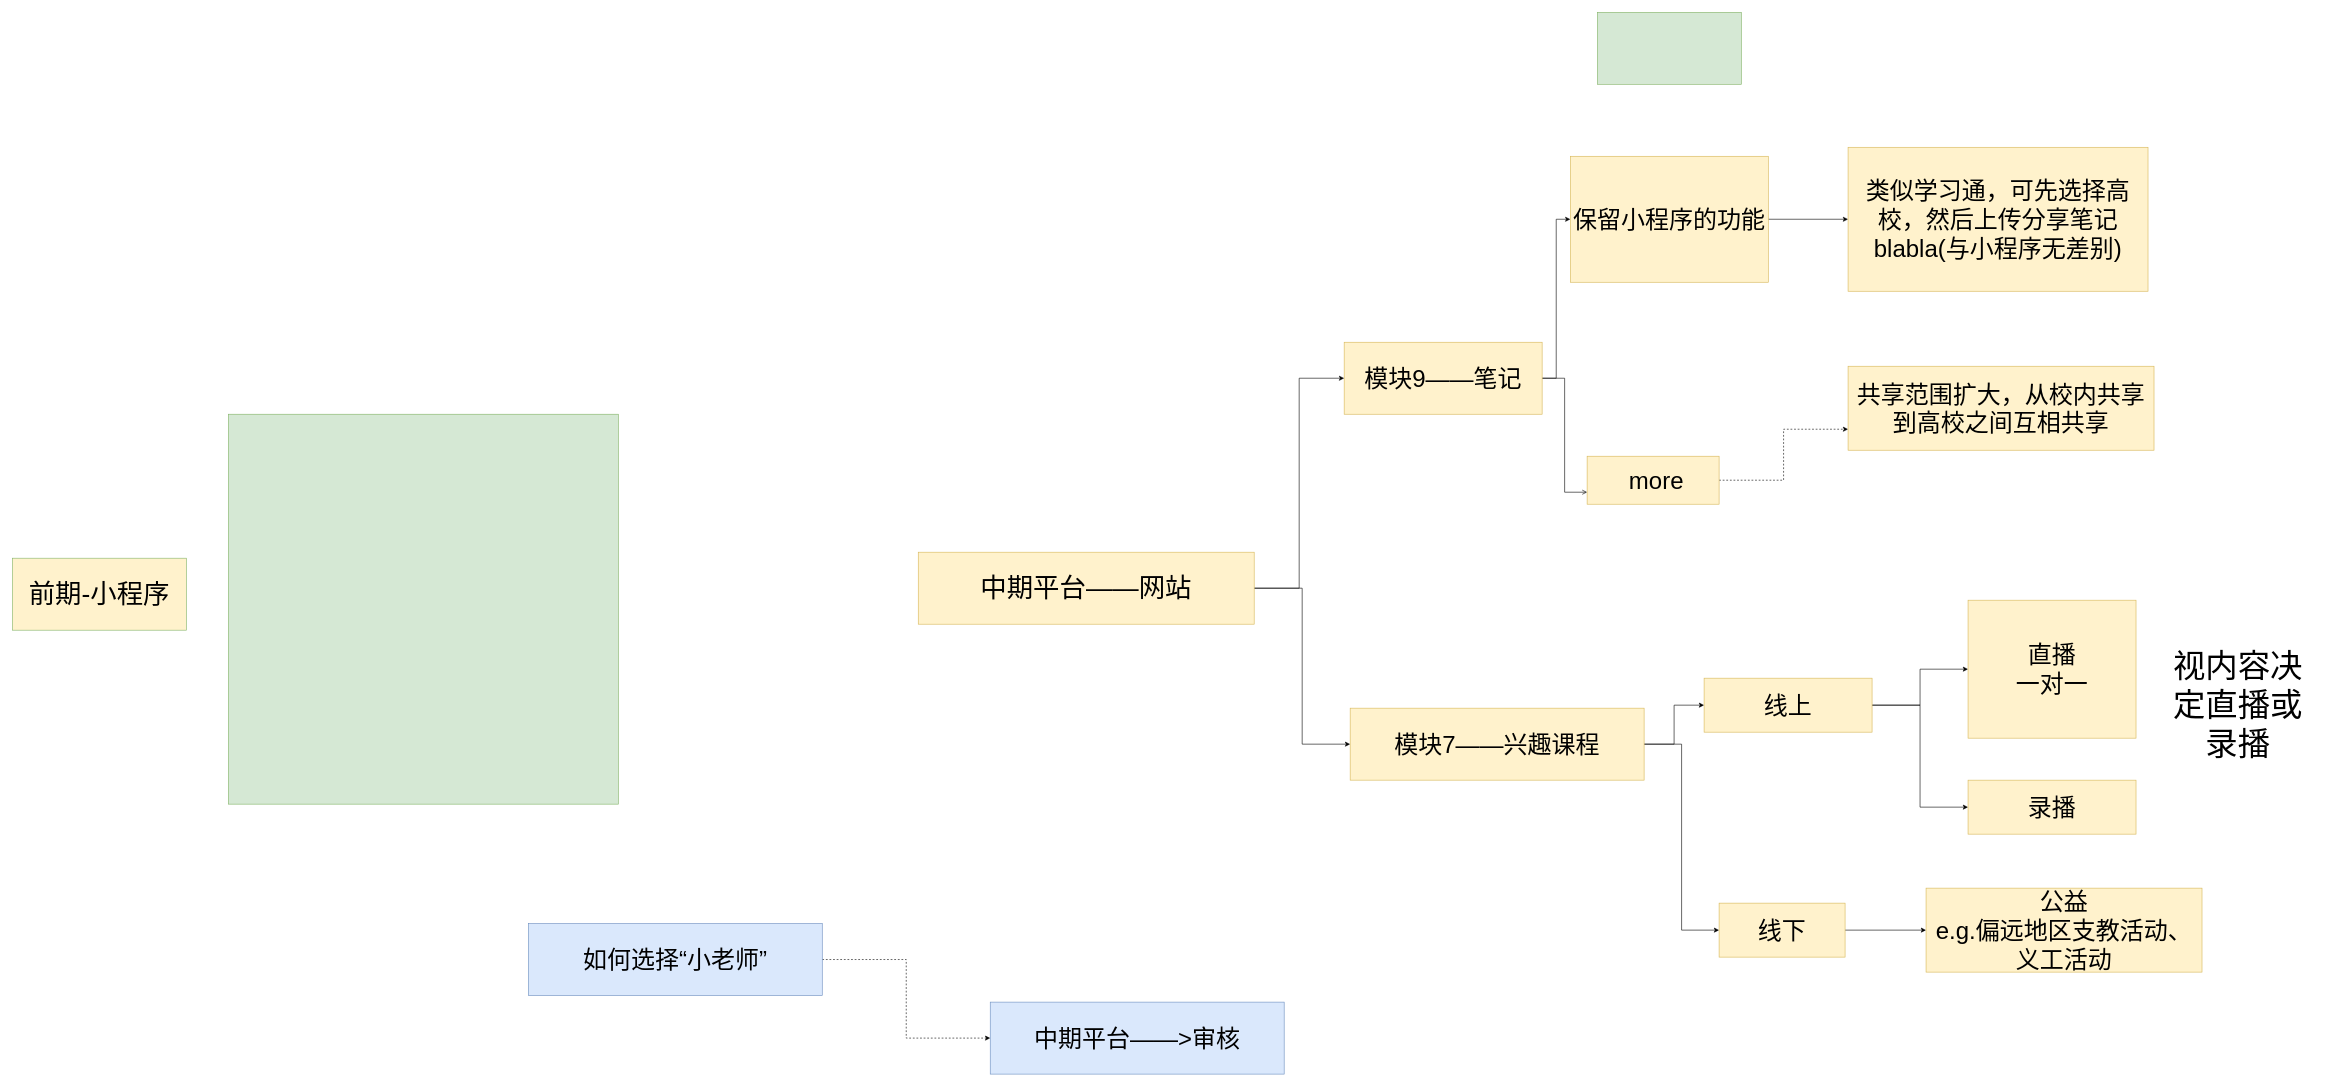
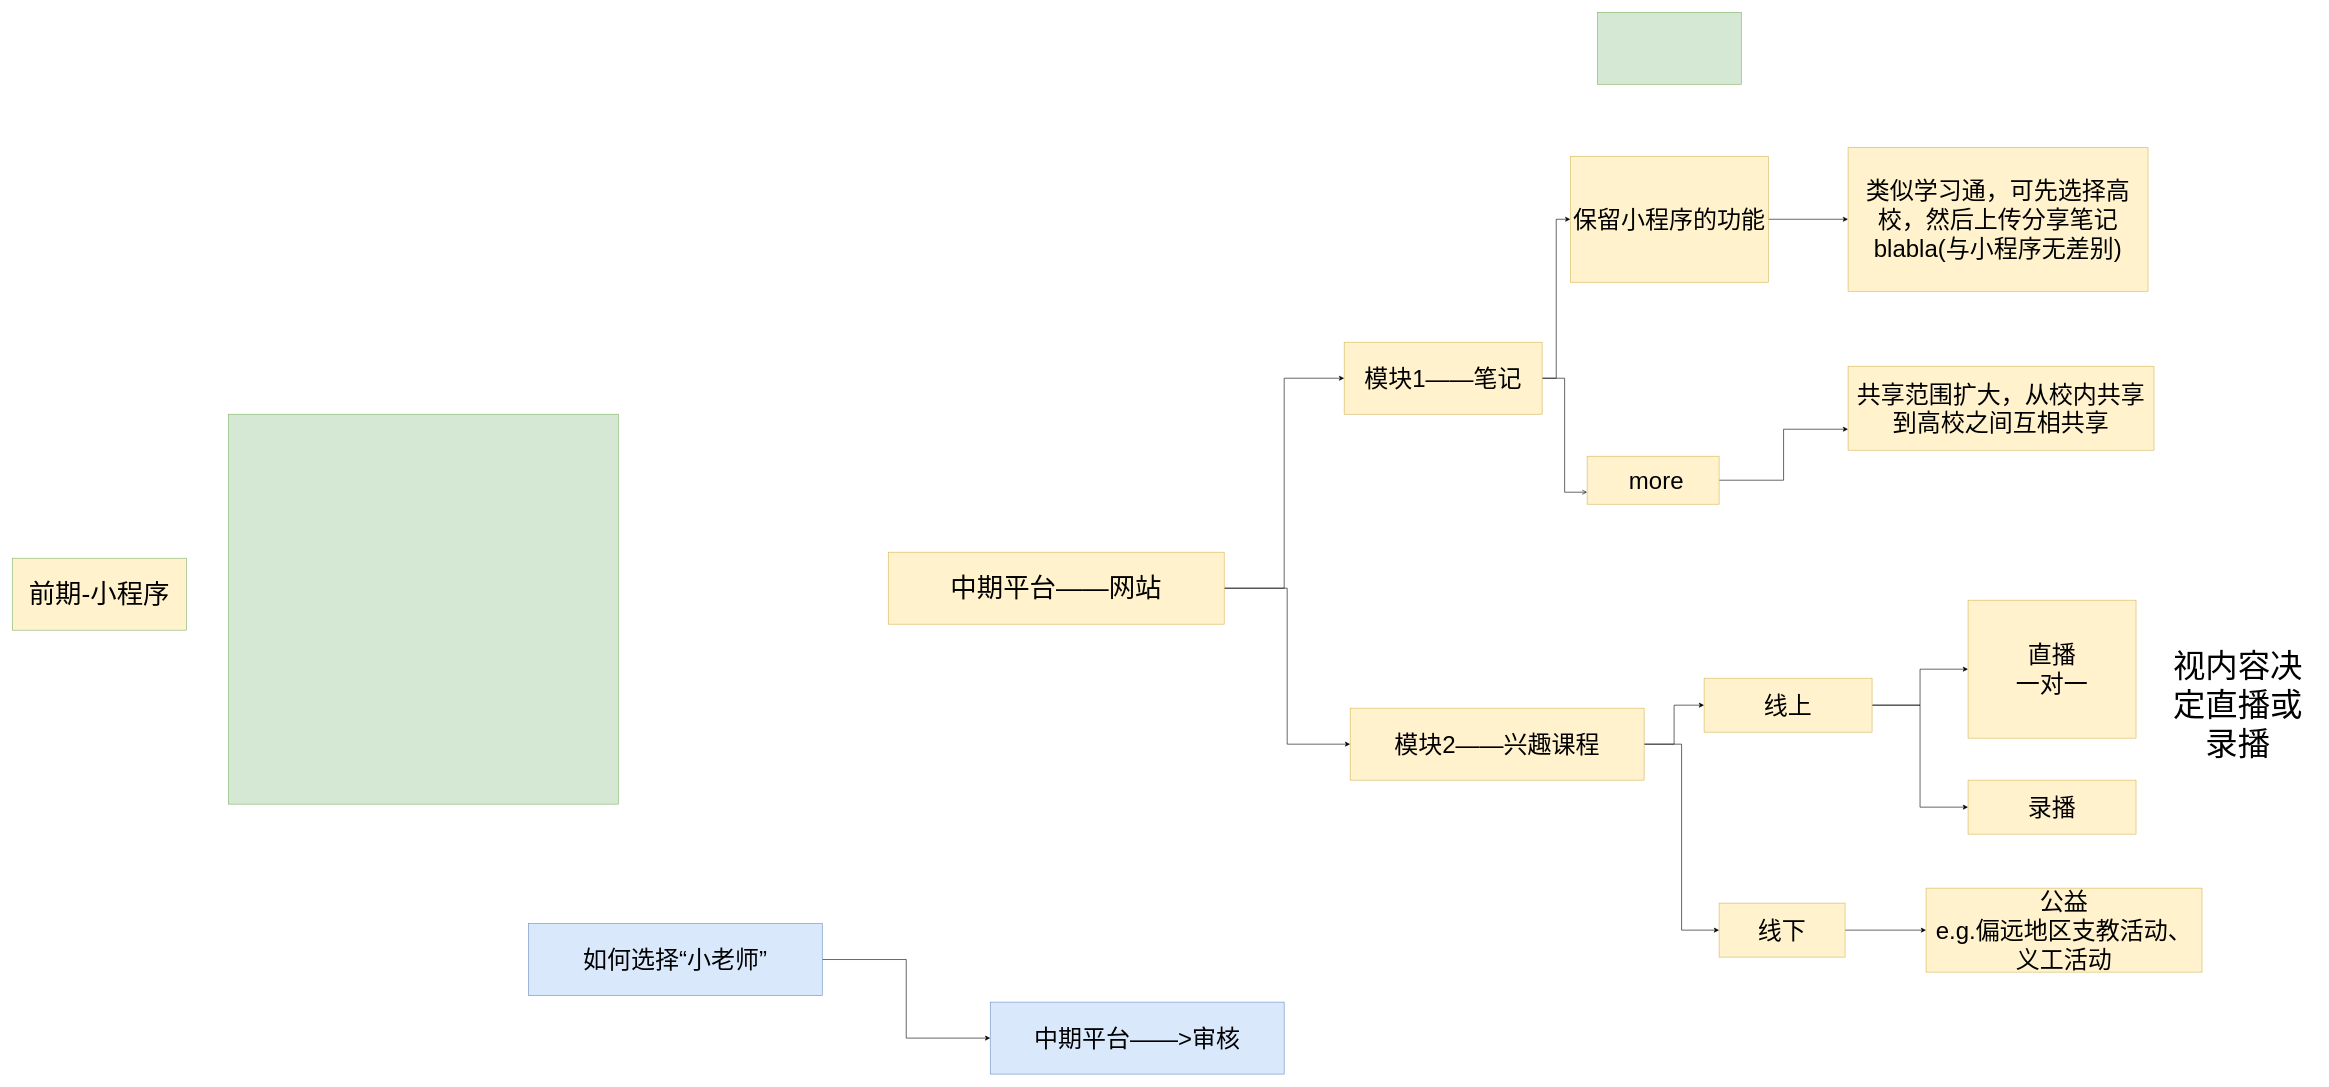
(1443, 378) -> (1443, 378)
(1784, 457) -> (1784, 457)
(1086, 588) -> (1056, 588)
(1497, 744) -> (1497, 744)
(906, 996) -> (906, 996)
